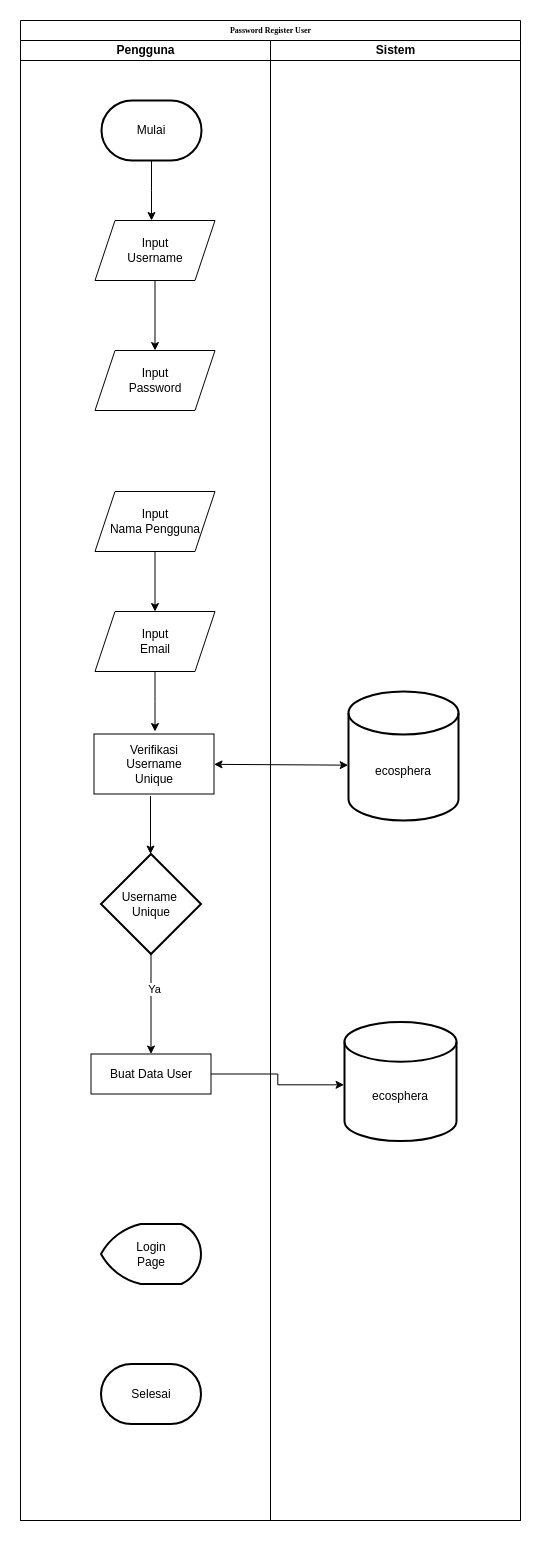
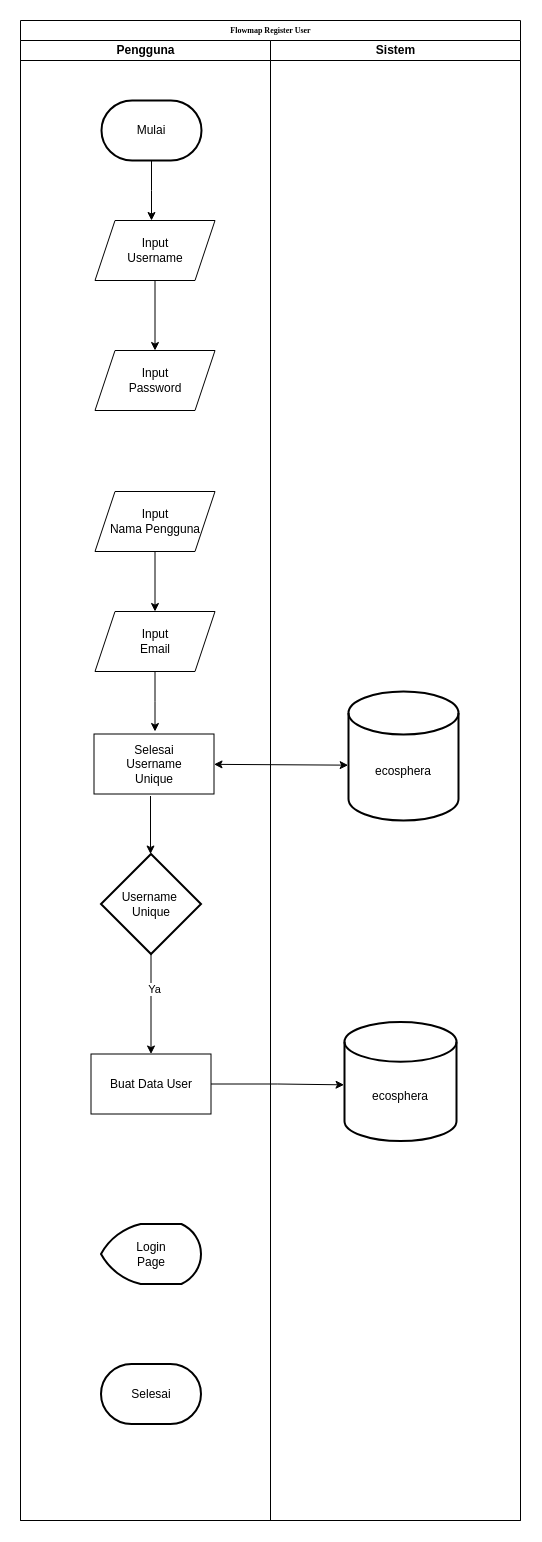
(271, 31) -> (271, 31)
(155, 765) -> (155, 765)
(151, 1074) -> (151, 1084)
